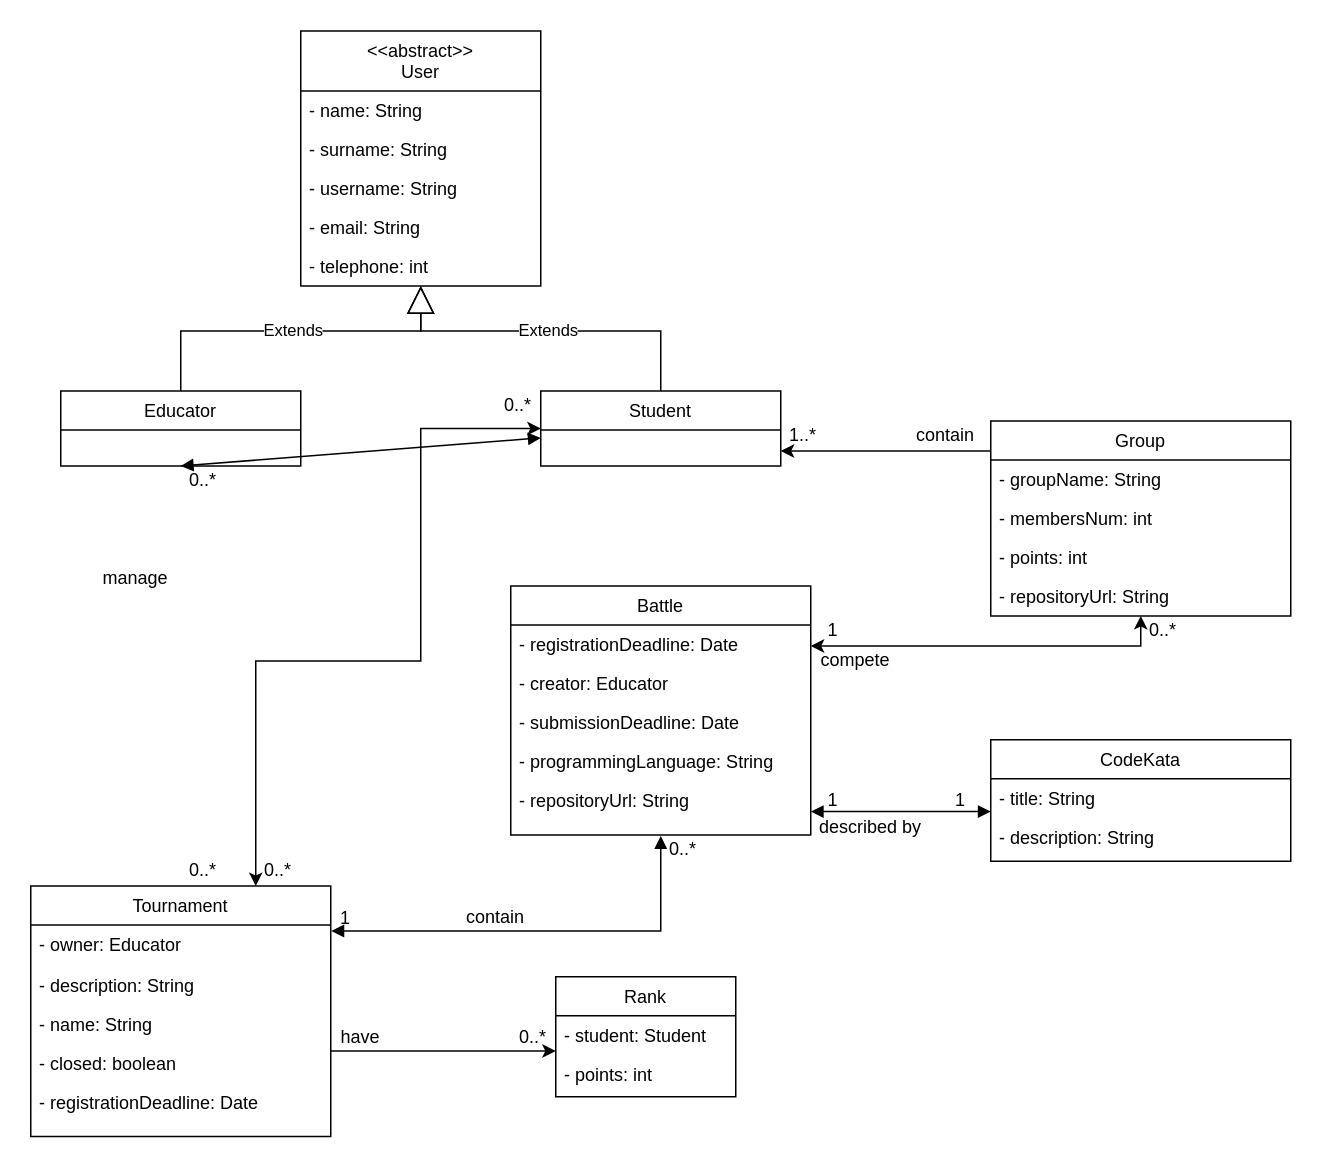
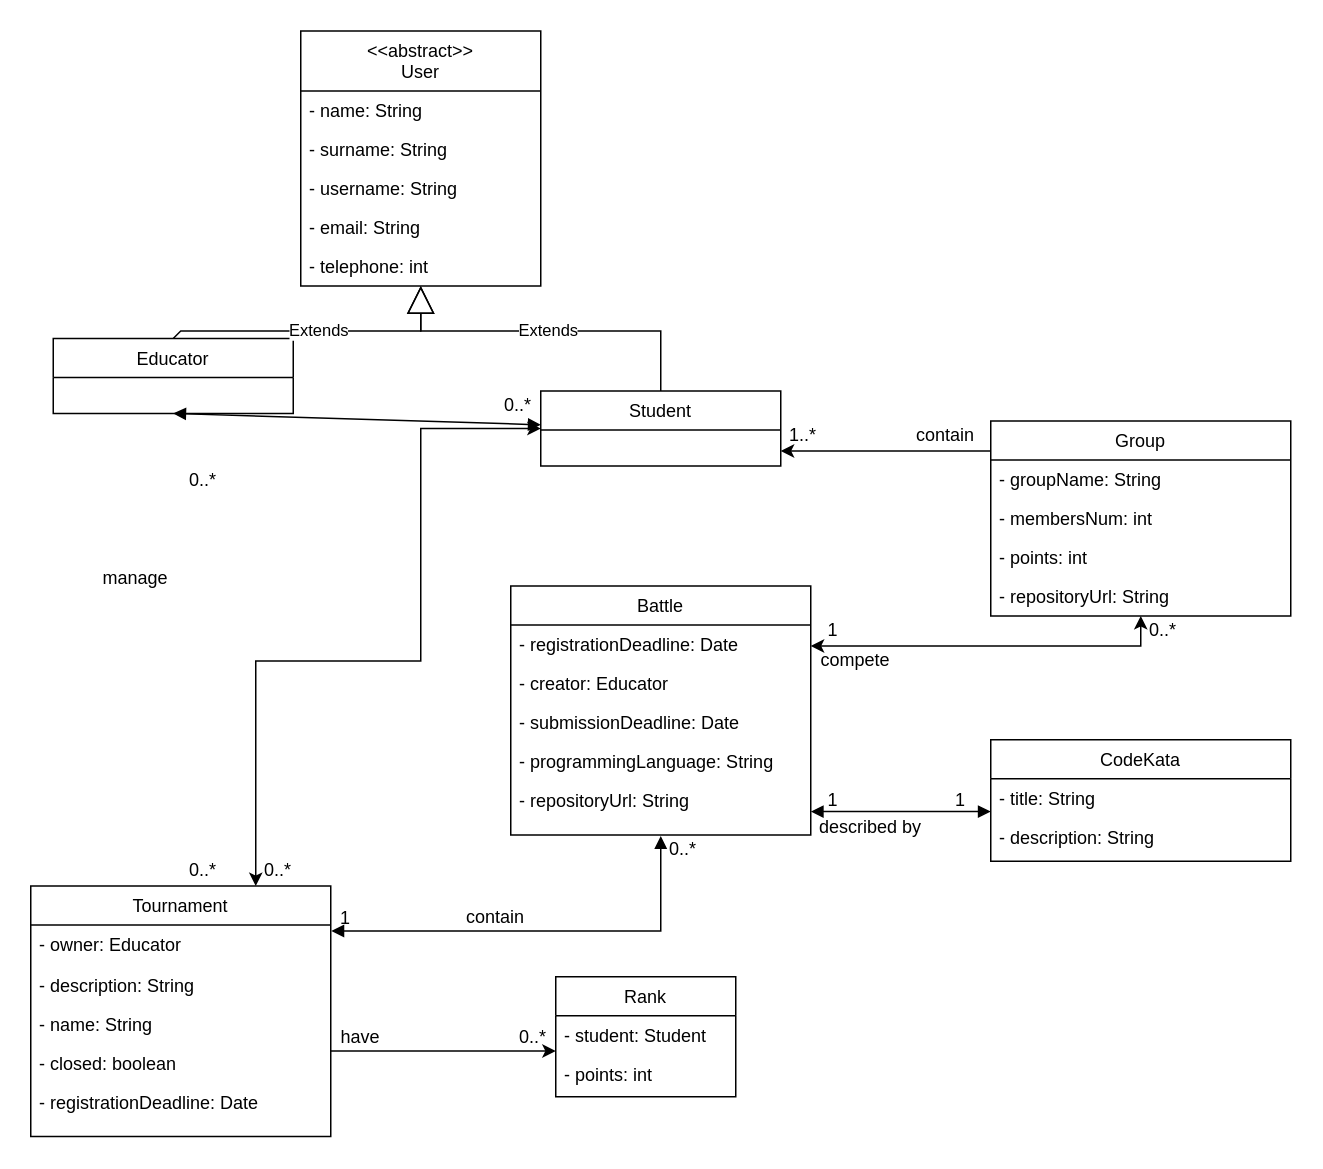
(181, 428) -> (173, 376)
